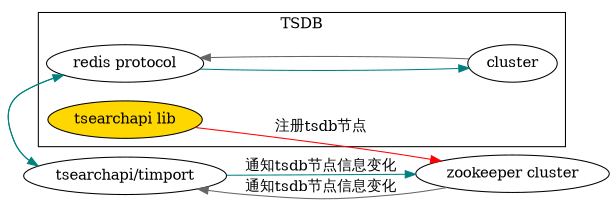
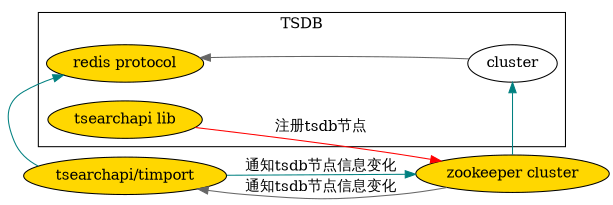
(125, 63) -> (125, 63)
(329, 70) -> (513, 124)
(11, 105) -> none
(513, 174) -> (513, 174)
(125, 176) -> (125, 176)
